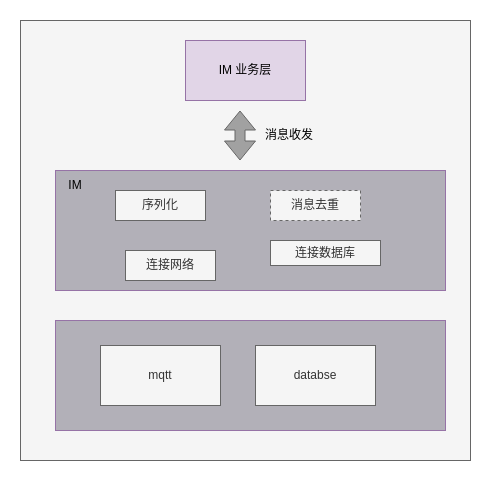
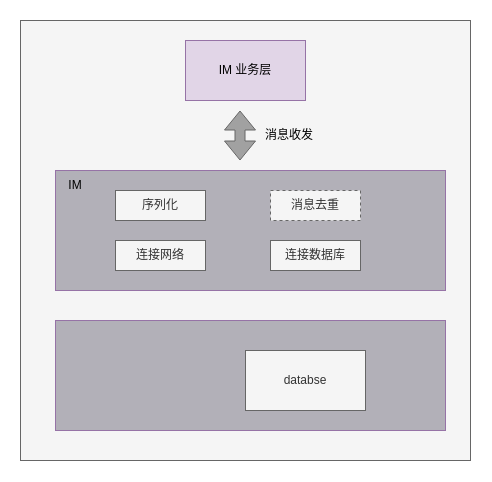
(326, 253) -> (316, 256)
(171, 266) -> (161, 256)
(161, 376) -> none
(316, 376) -> (306, 381)
